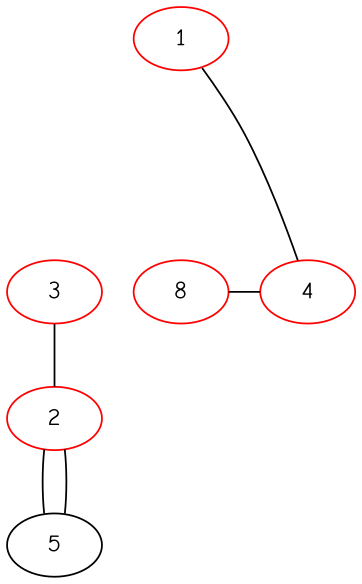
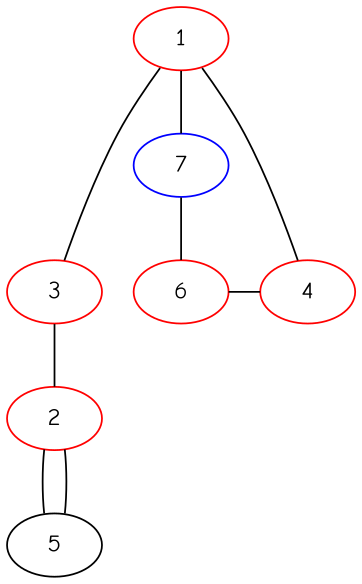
none -> (105, 160)
none -> (181, 165)
(181, 292) -> (181, 292)
